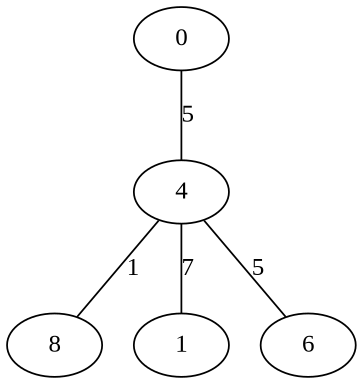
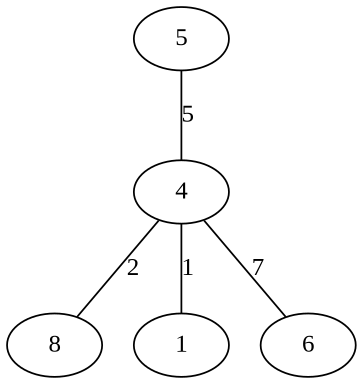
(181, 39) -> (181, 39)
(133, 269) -> (133, 269)
(188, 269) -> (188, 269)
(258, 269) -> (258, 269)
